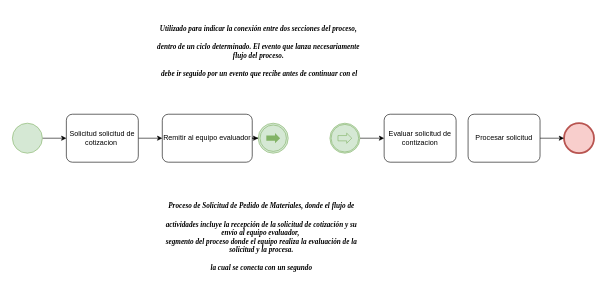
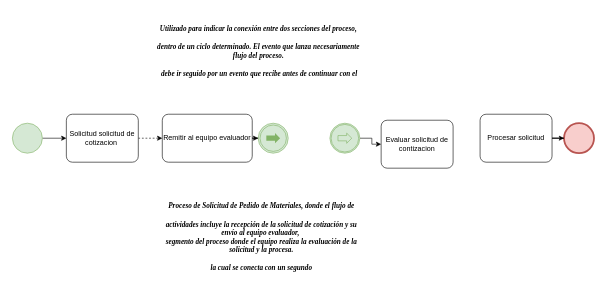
(148, 138) -> (148, 138)
(420, 138) -> (417, 144)
(504, 138) -> (516, 138)
